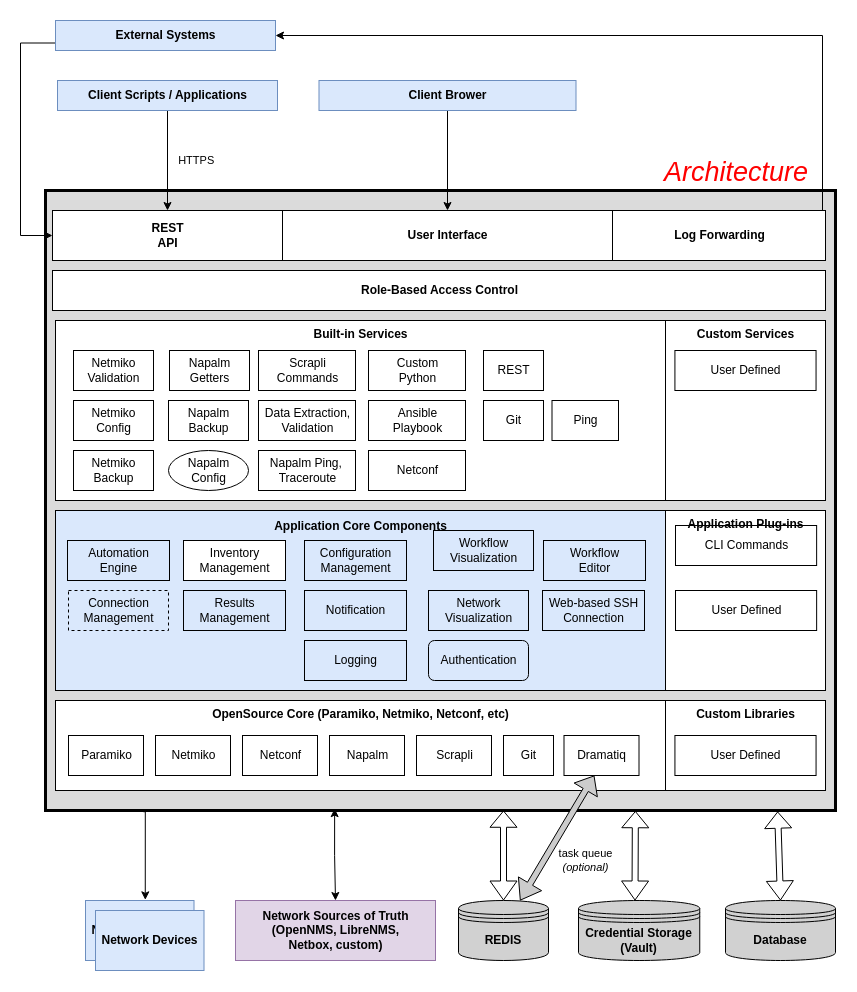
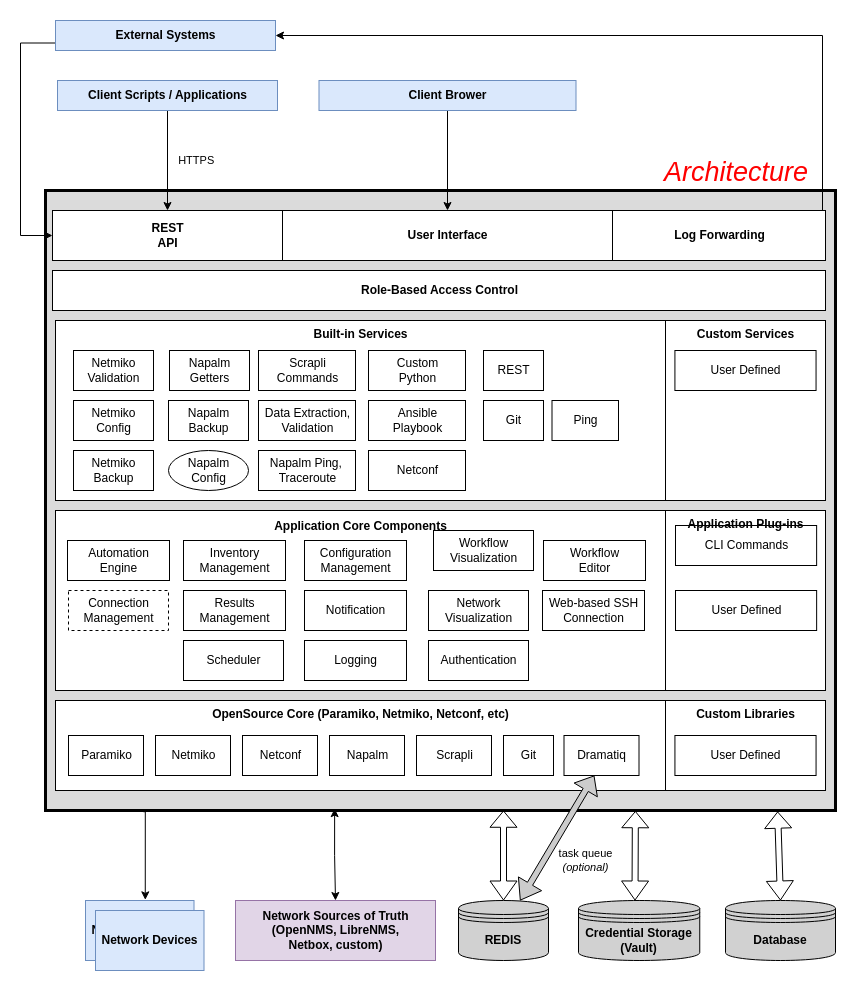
(361, 601) -> (361, 601)
none -> (234, 661)
(479, 661) -> (479, 661)
